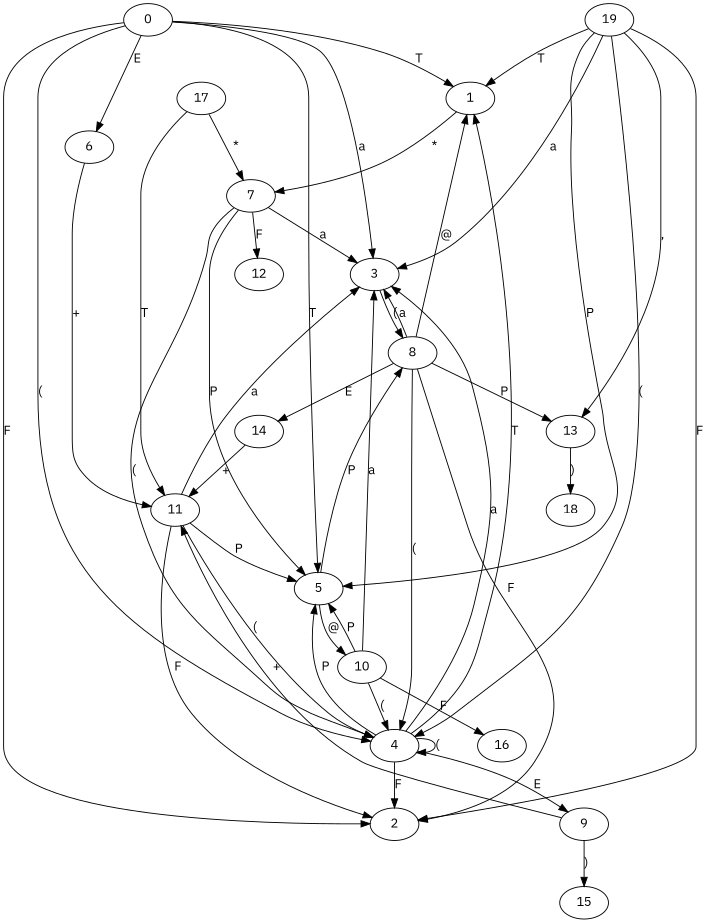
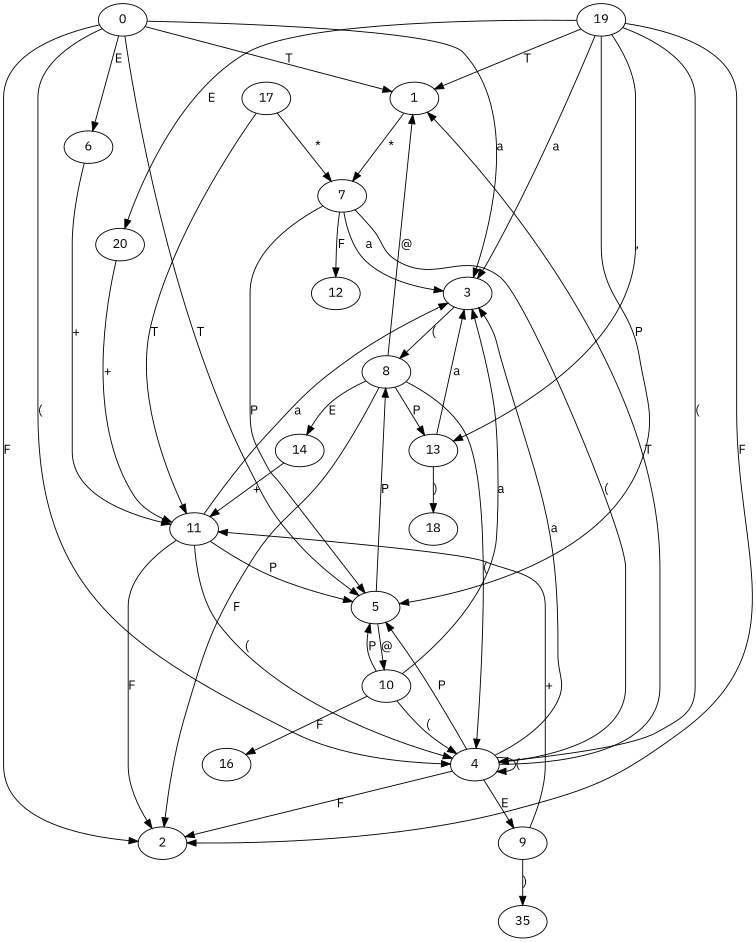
none -> (120, 245)
(398, 317) -> (450, 376)
(584, 903) -> (523, 922)
